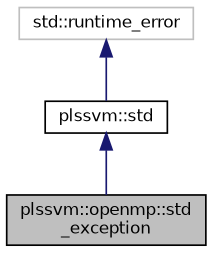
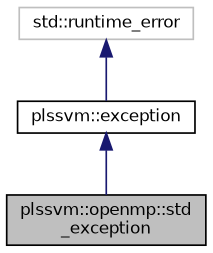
(106, 117) -> (106, 117)
